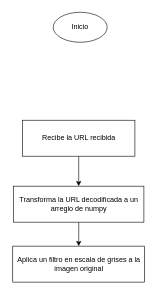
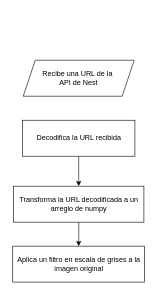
(80, 27) -> none
none -> (79, 78)
(79, 138) -> (79, 138)
